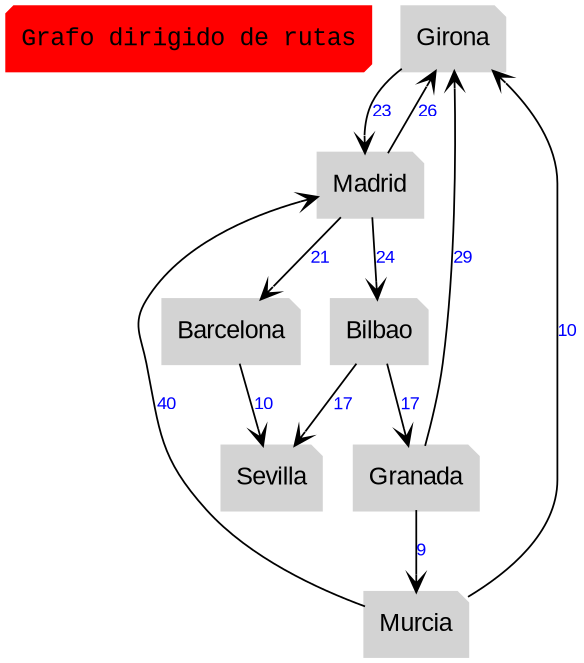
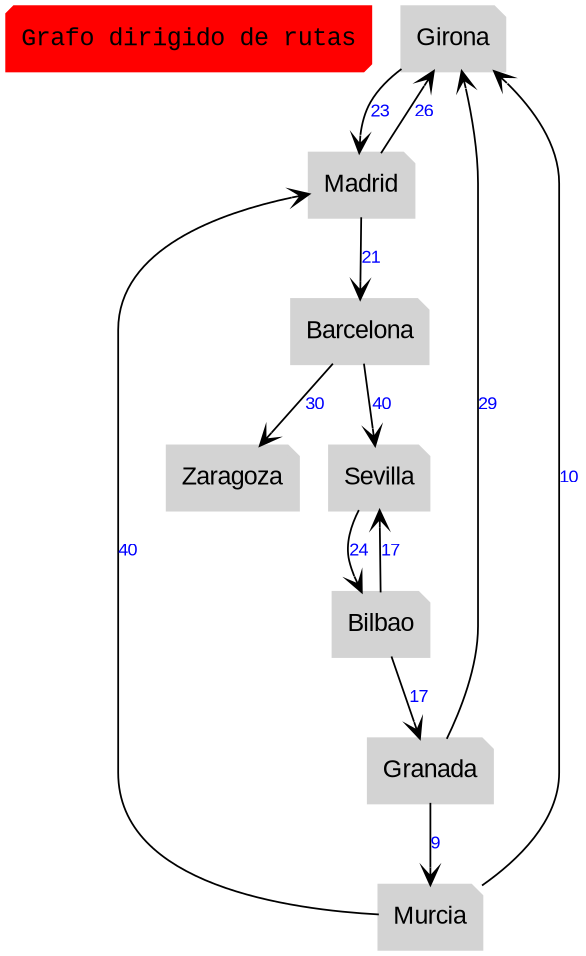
(374, 250) -> (348, 543)
(264, 405) -> (382, 405)
none -> (233, 478)
